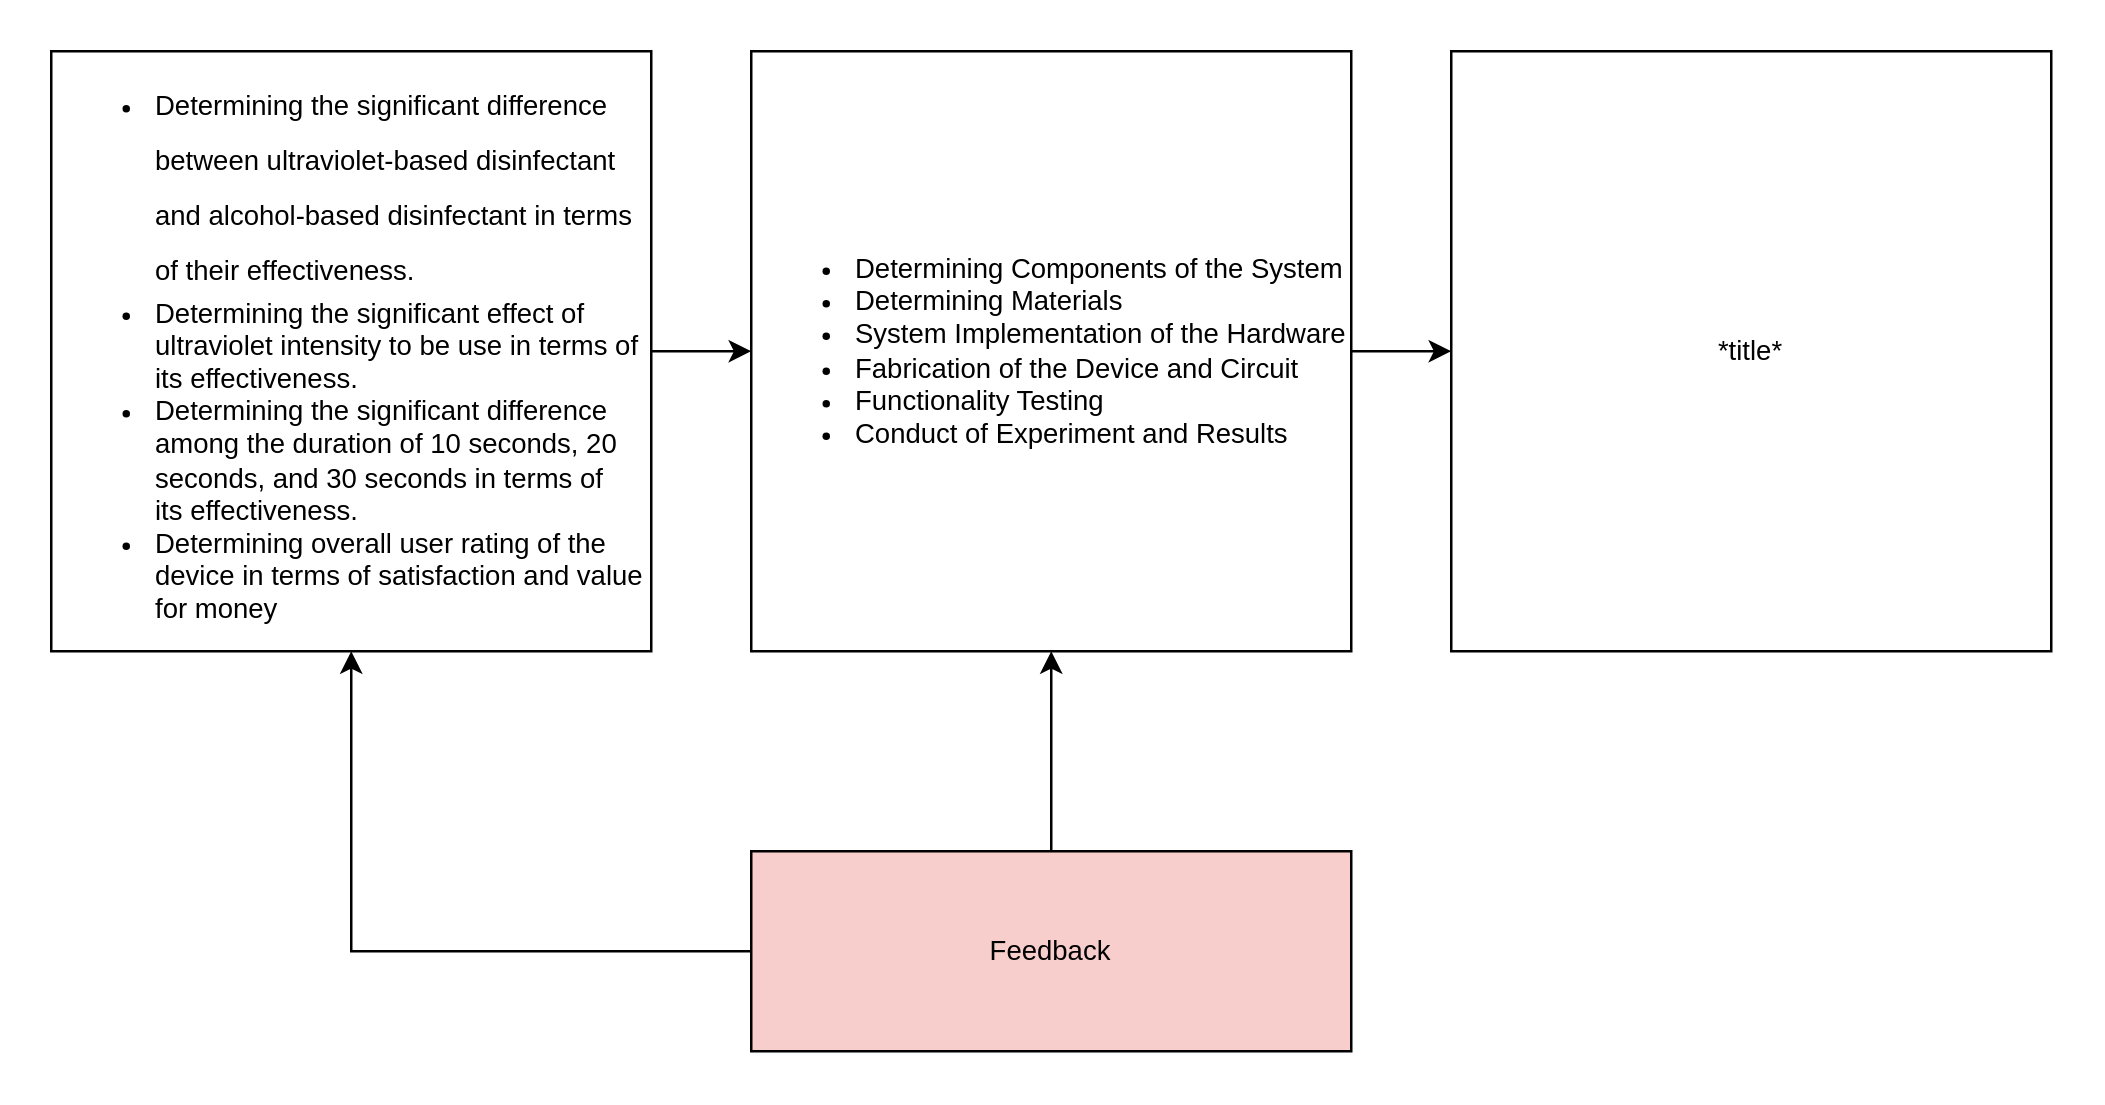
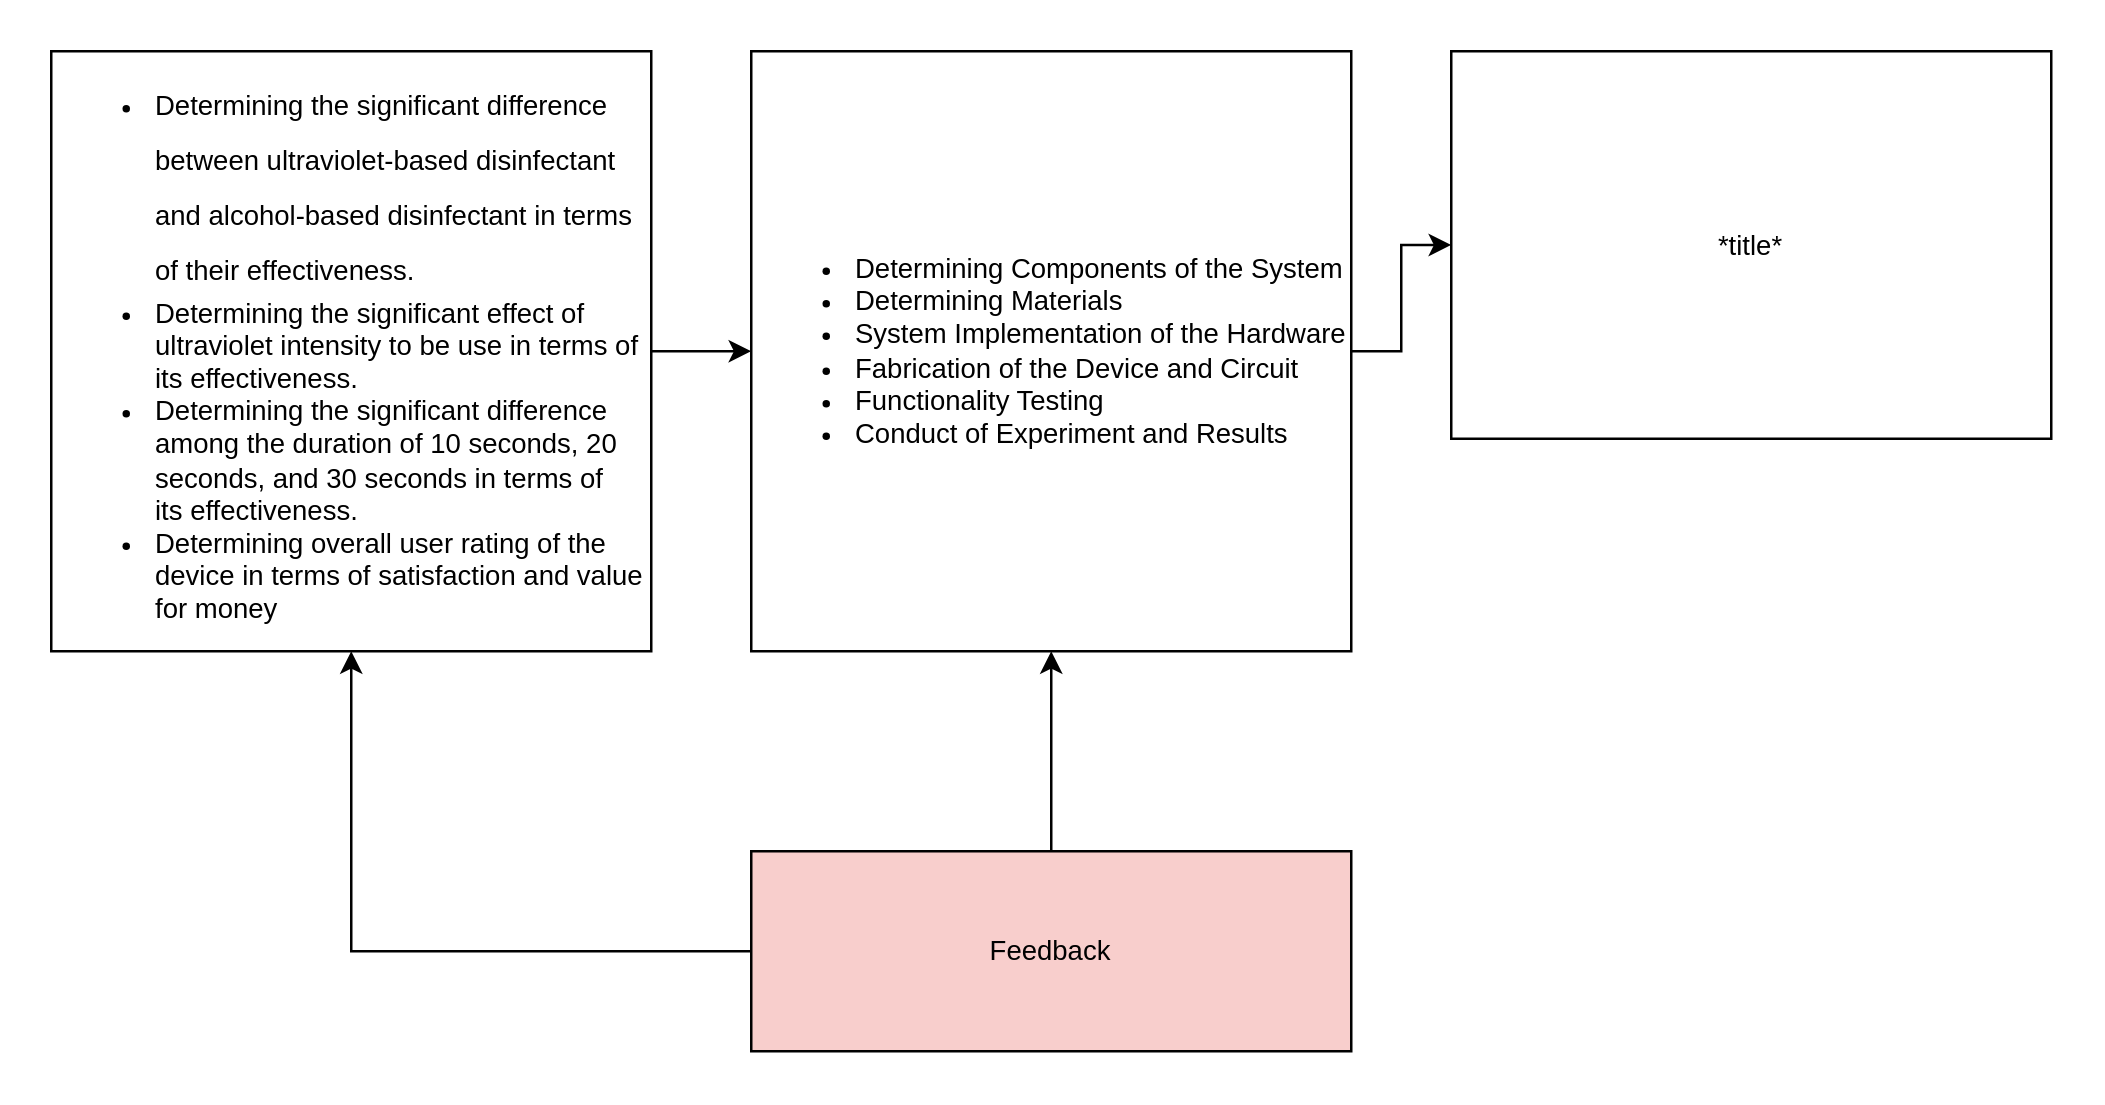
(1751, 351) -> (1751, 245)
